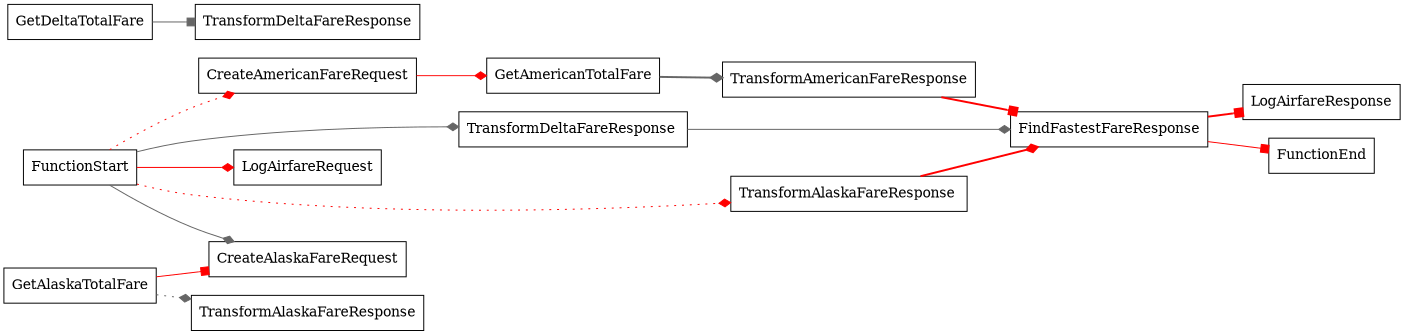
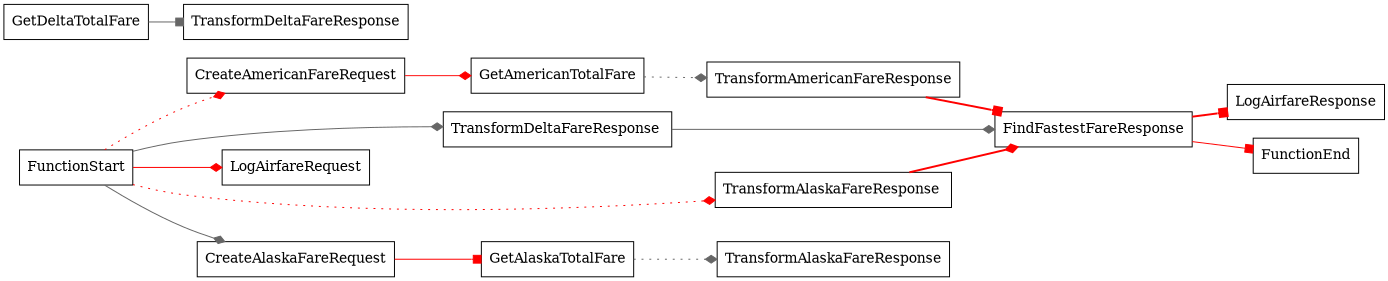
(685, 77) -> (670, 77)
(178, 274) -> (433, 259)
